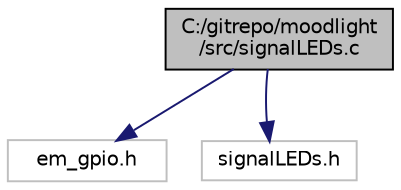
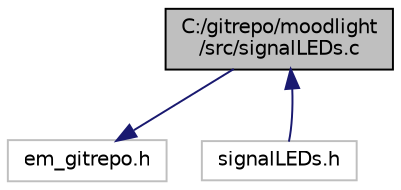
(266, 96) -> (292, 115)
(87, 161) -> (87, 161)
